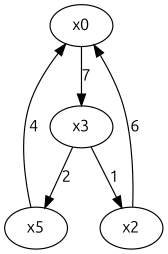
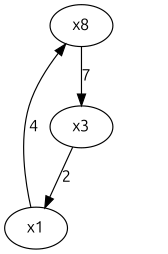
(81, 26) -> (81, 26)
(36, 228) -> (36, 228)
(132, 228) -> none
